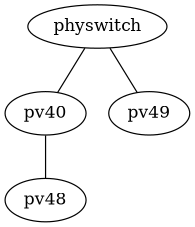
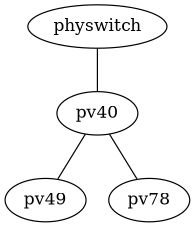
(124, 70) -> (72, 156)
(46, 200) -> (149, 200)
